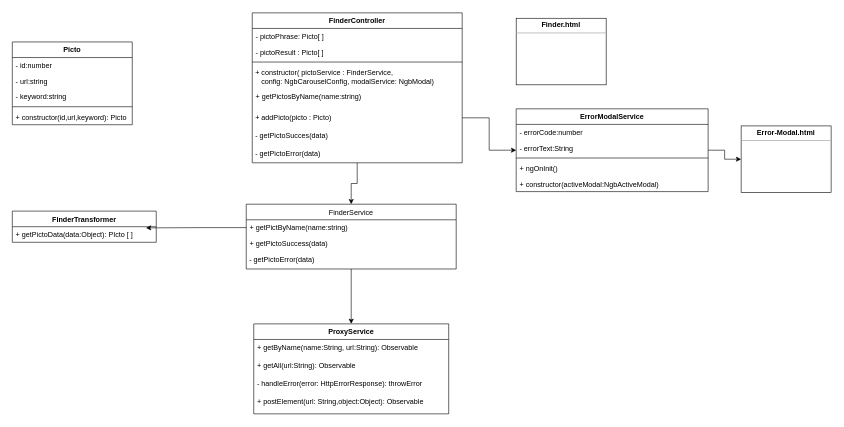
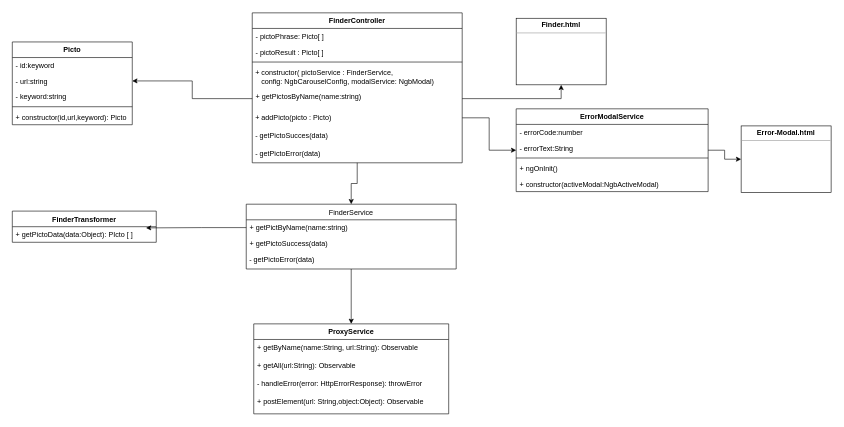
(36, 65) -> (38, 65)
none -> (220, 98)
none -> (517, 98)
